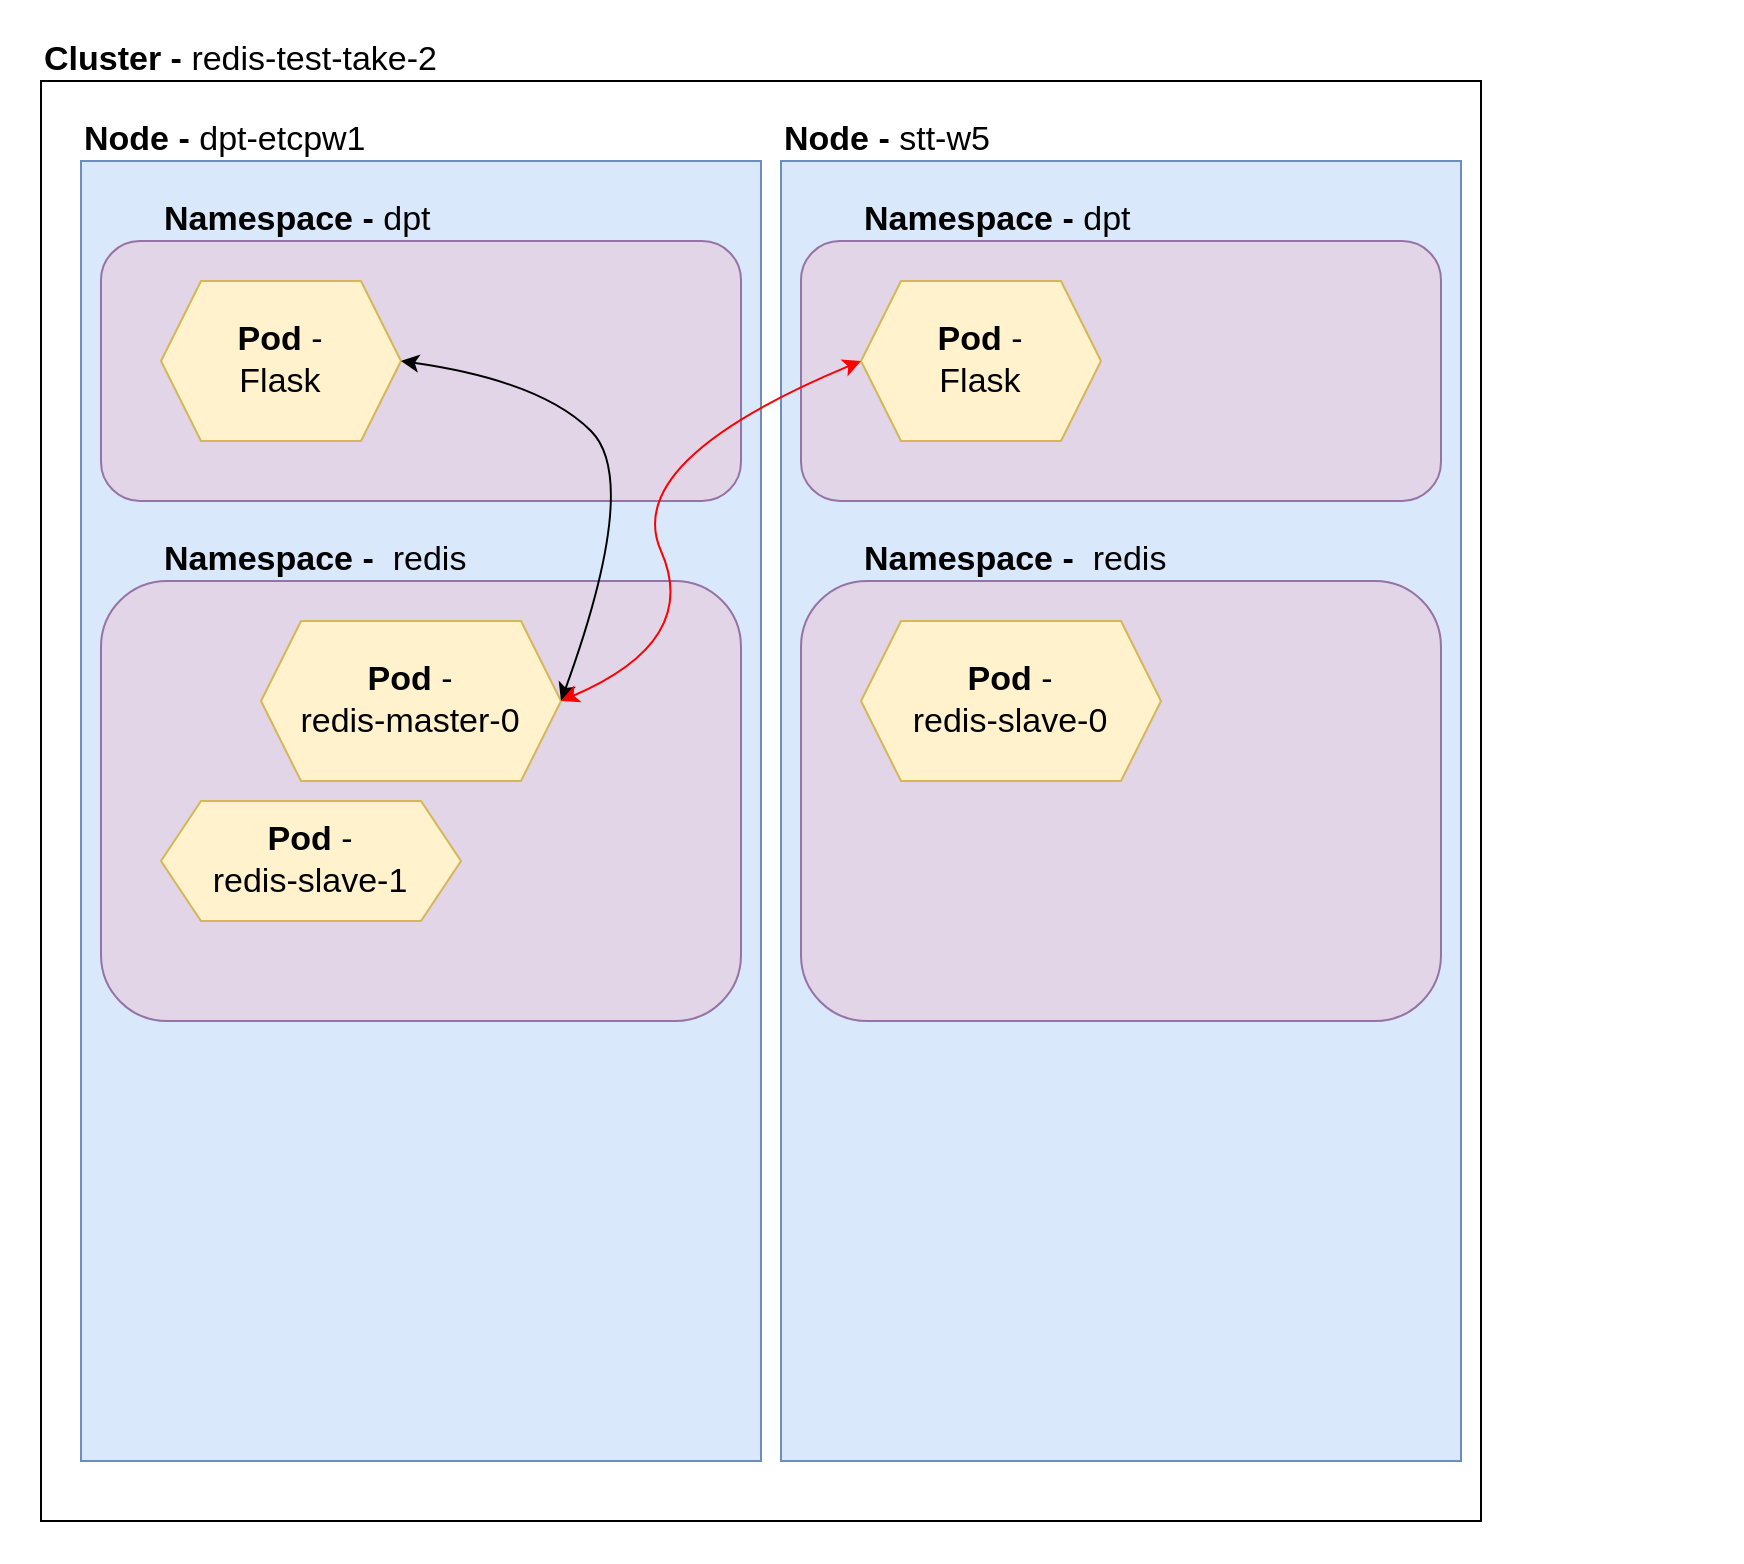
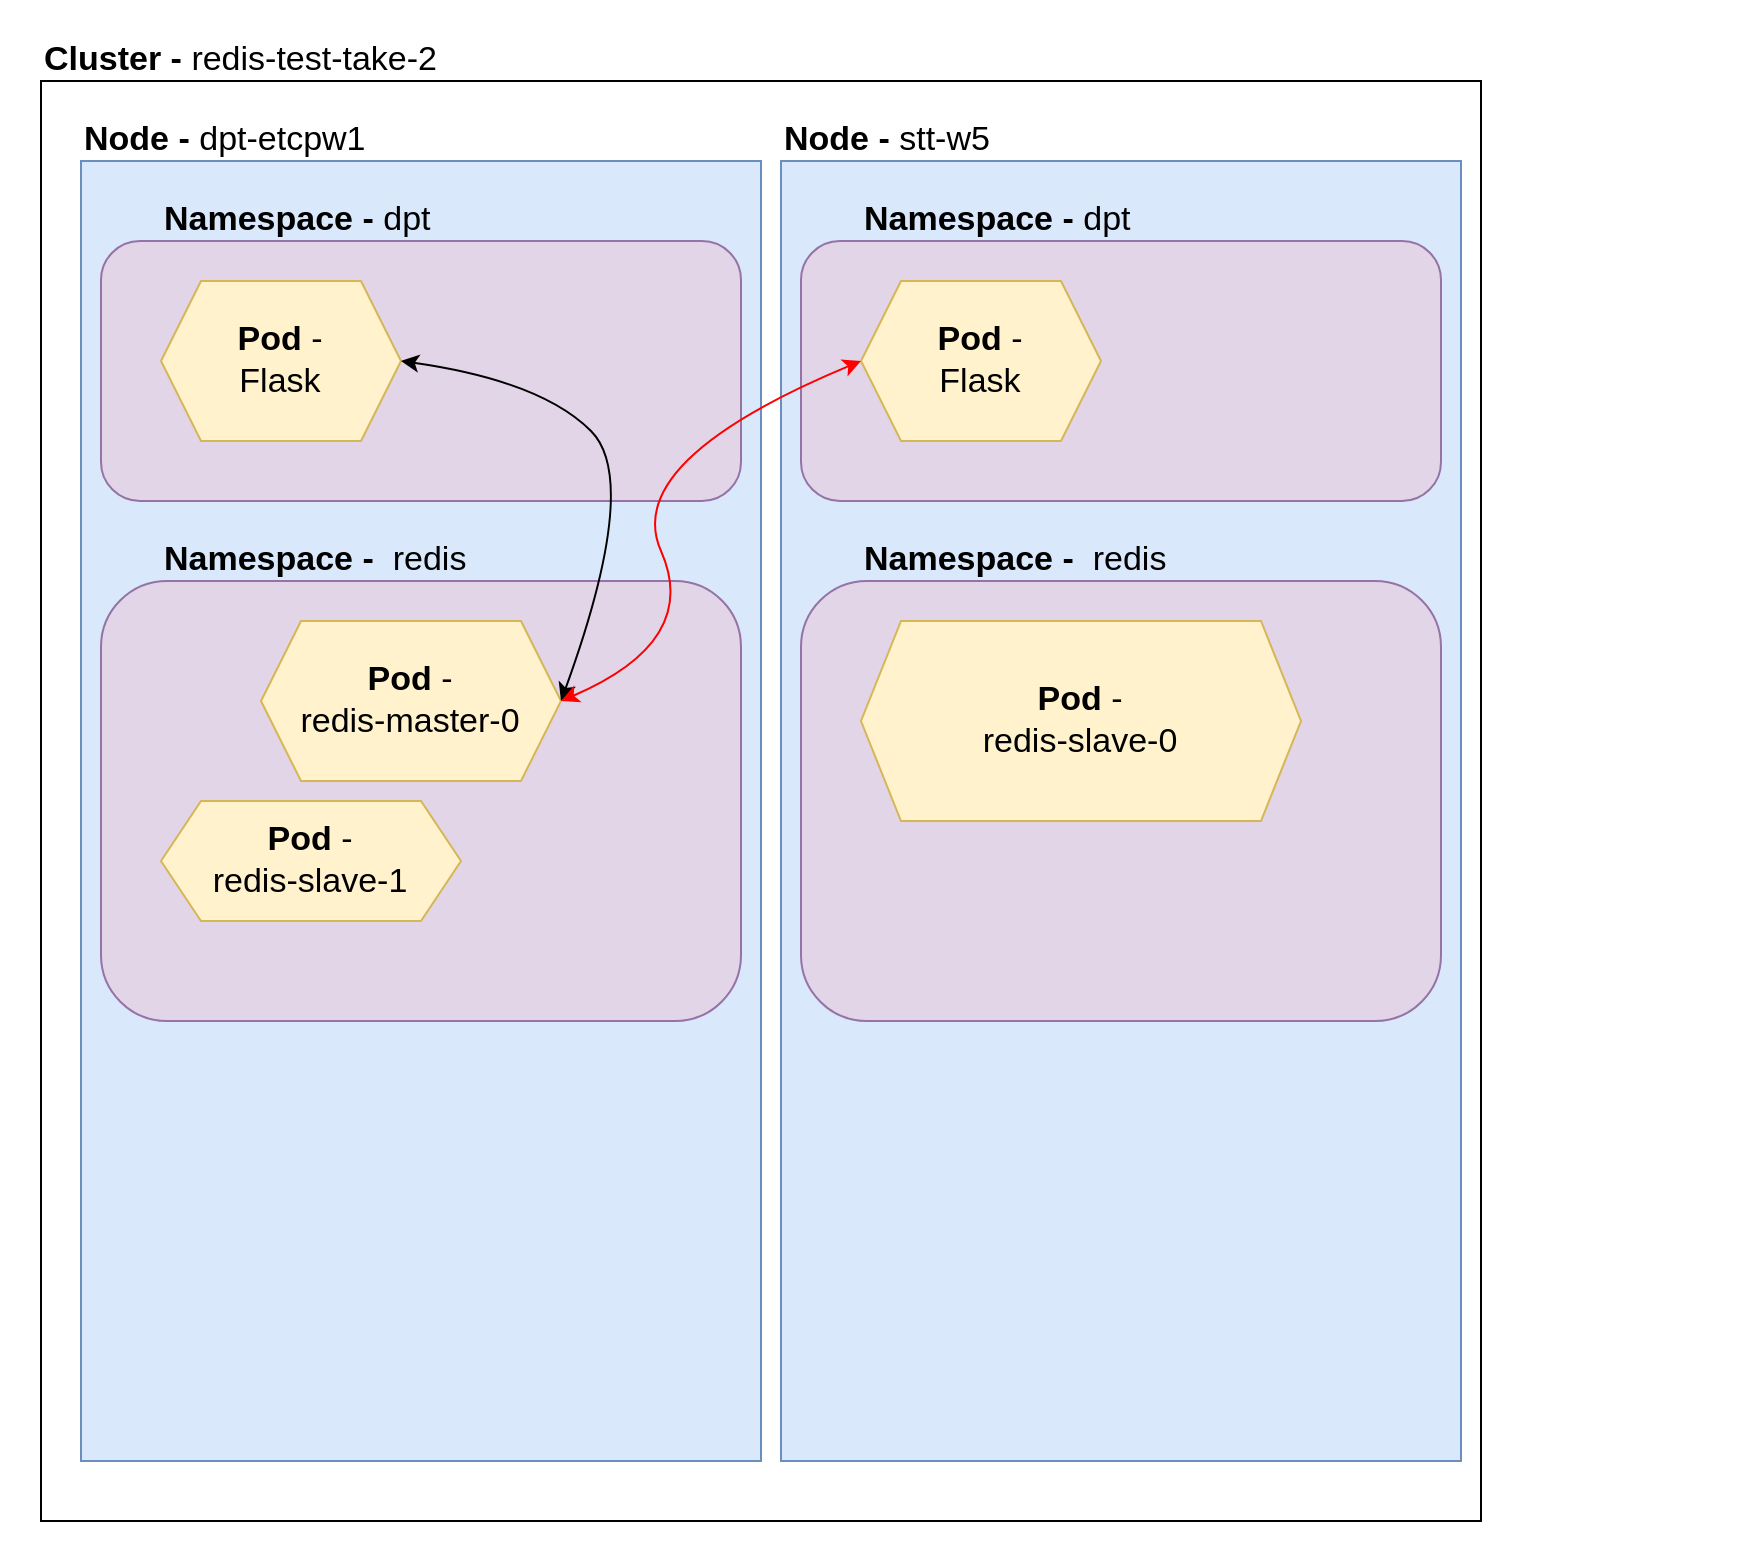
(1011, 701) -> (1081, 721)
